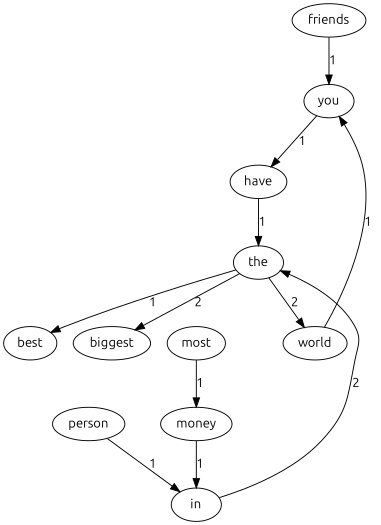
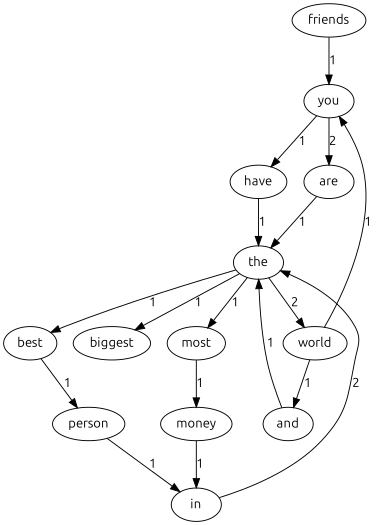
none -> (329, 182)
none -> (231, 299)
(199, 303) -> (199, 303)
none -> (56, 380)
none -> (288, 424)
